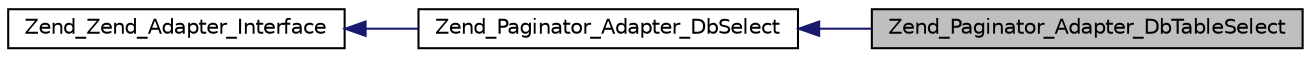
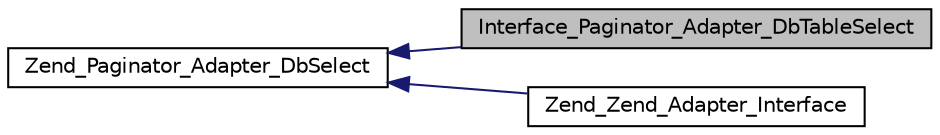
(392, 29) -> (468, 89)
(1087, 29) -> (696, 29)
